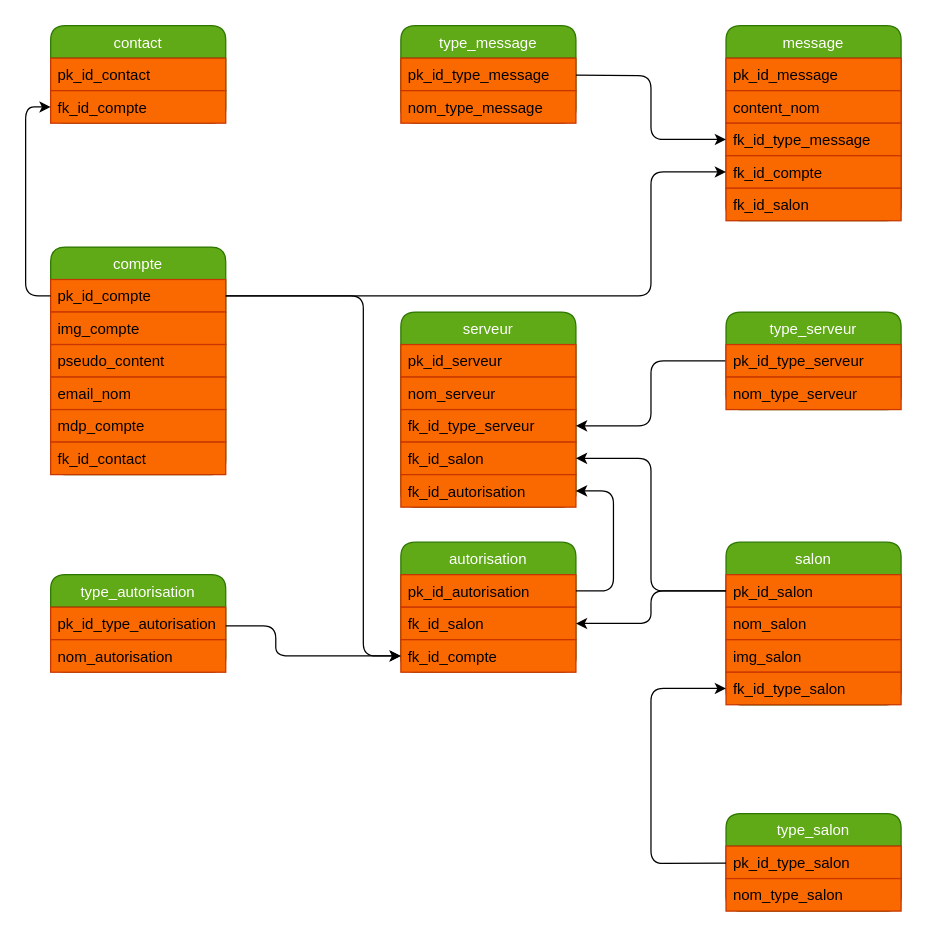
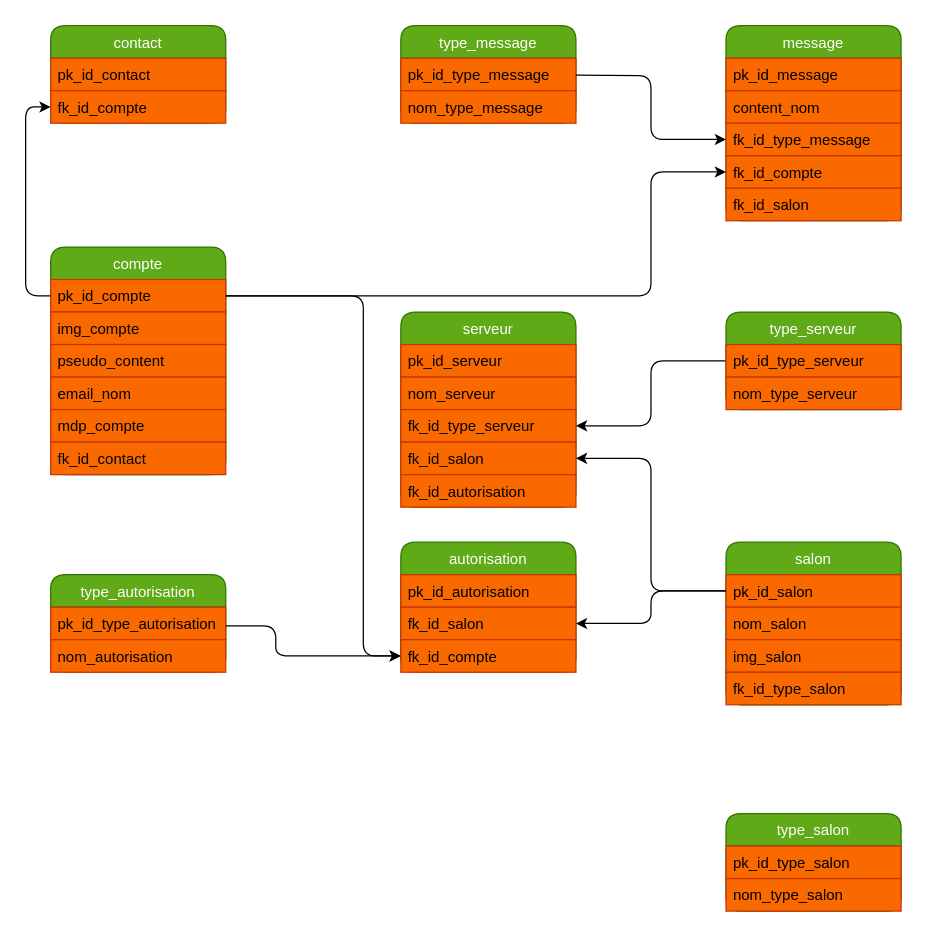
(613, 544) -> none
(651, 779) -> none
